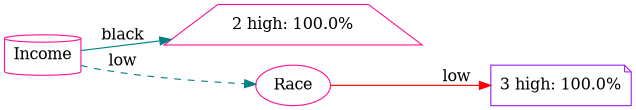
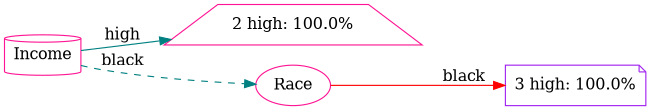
(122, 35) -> (122, 35)
(122, 61) -> (122, 61)
(457, 77) -> (464, 77)
